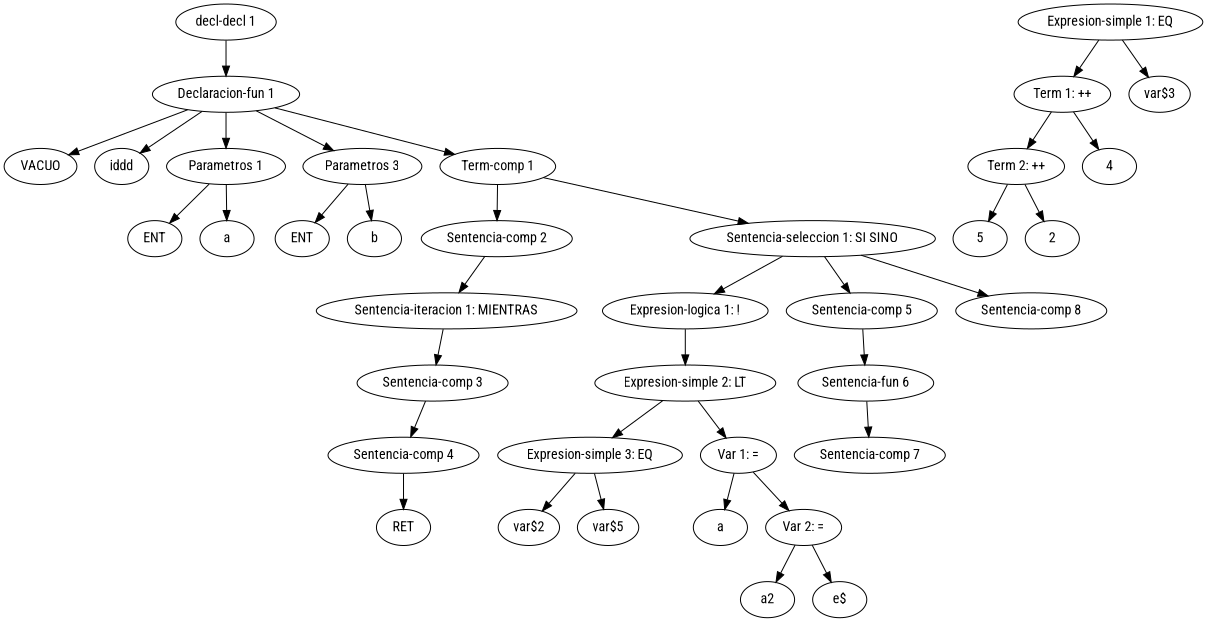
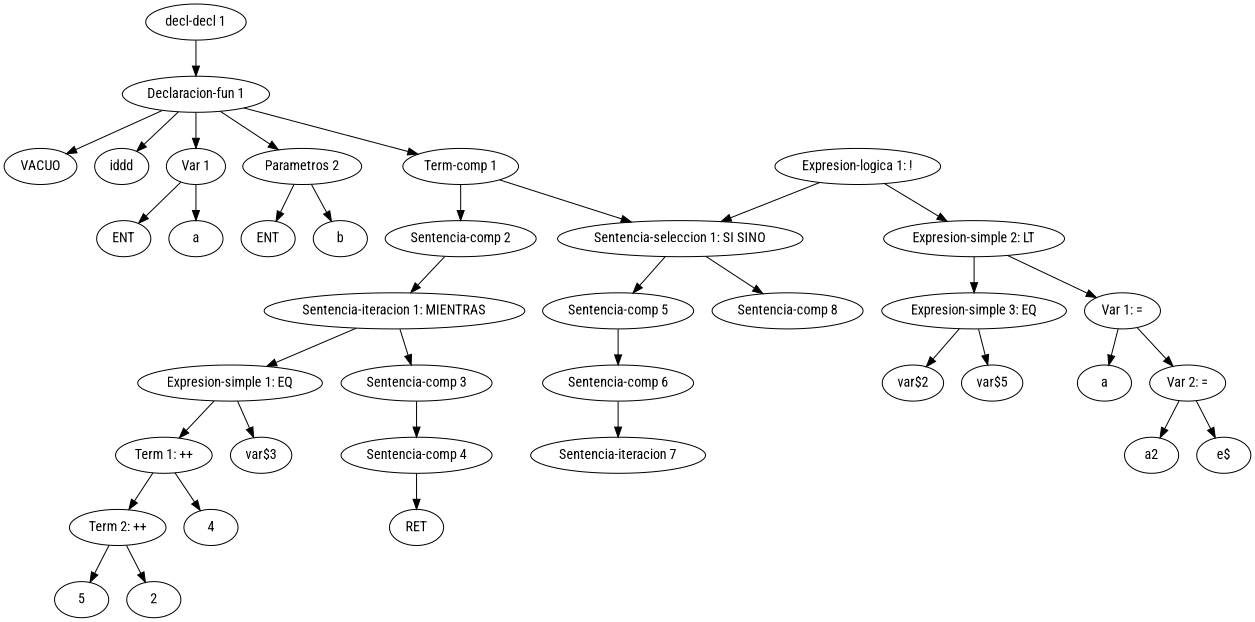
(226, 166) -> (196, 166)
(362, 166) -> (302, 166)
(753, 273) -> (775, 200)
none -> (316, 345)
(866, 383) -> (618, 383)
(870, 455) -> (618, 455)
